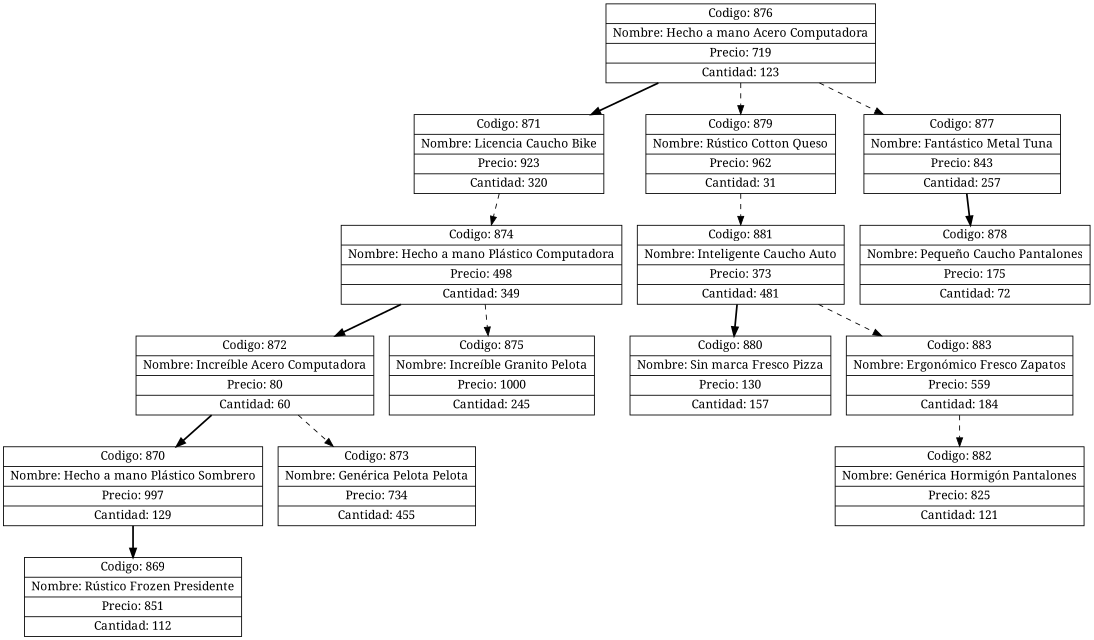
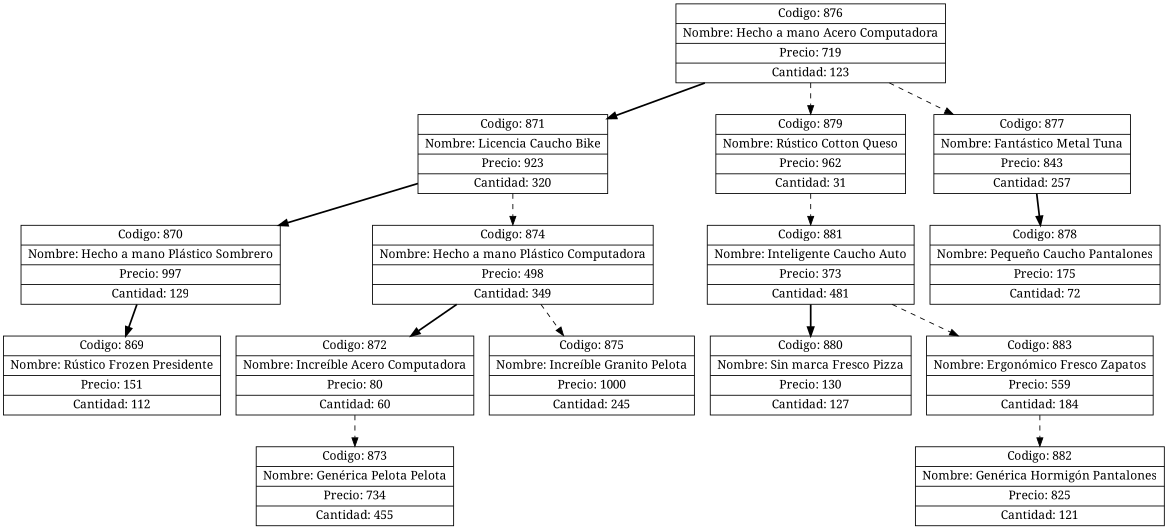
(730, 405) -> (811, 405)
(197, 428) -> (353, 203)
(133, 606) -> (112, 385)
